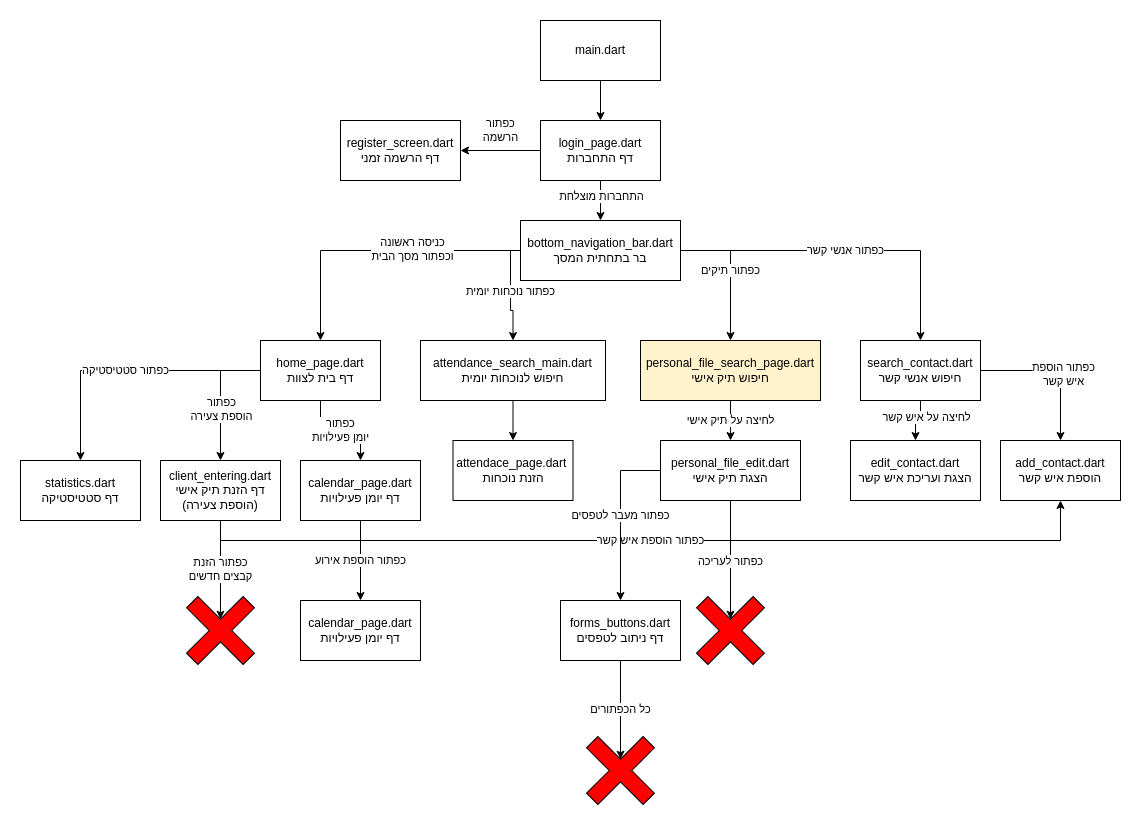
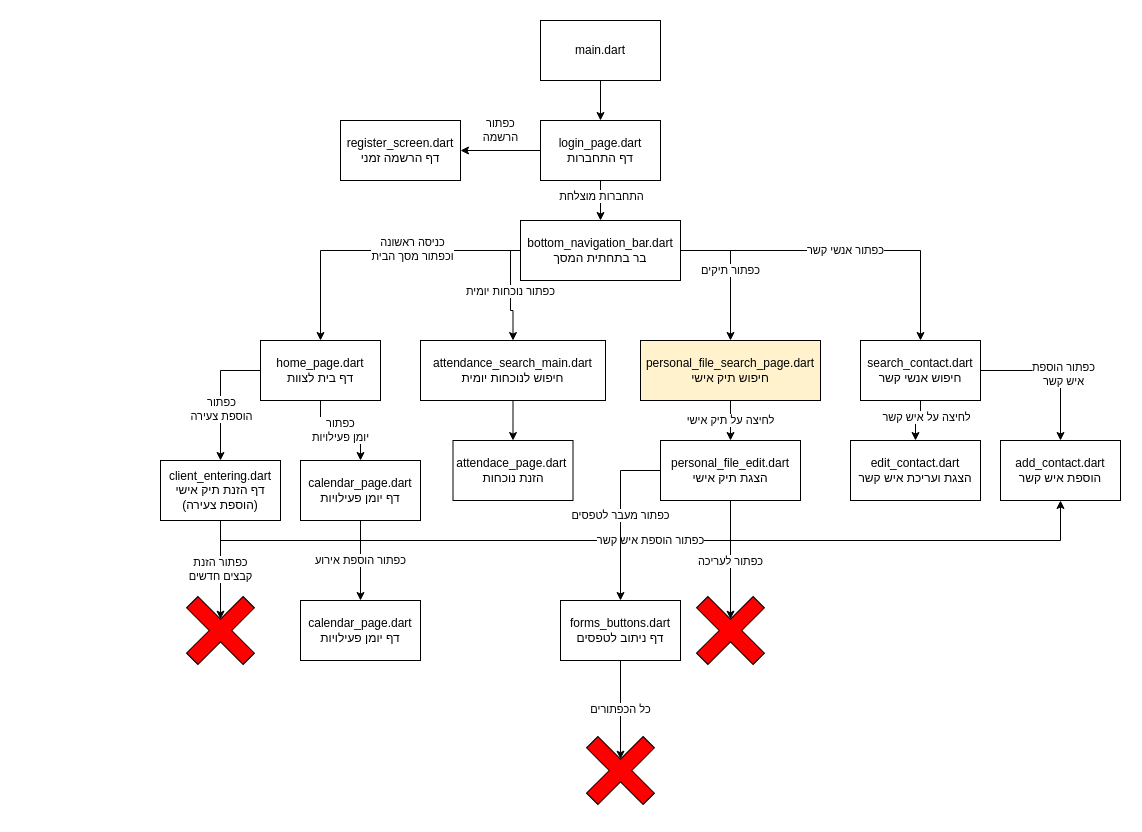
(109, 371) -> none
(81, 491) -> none
